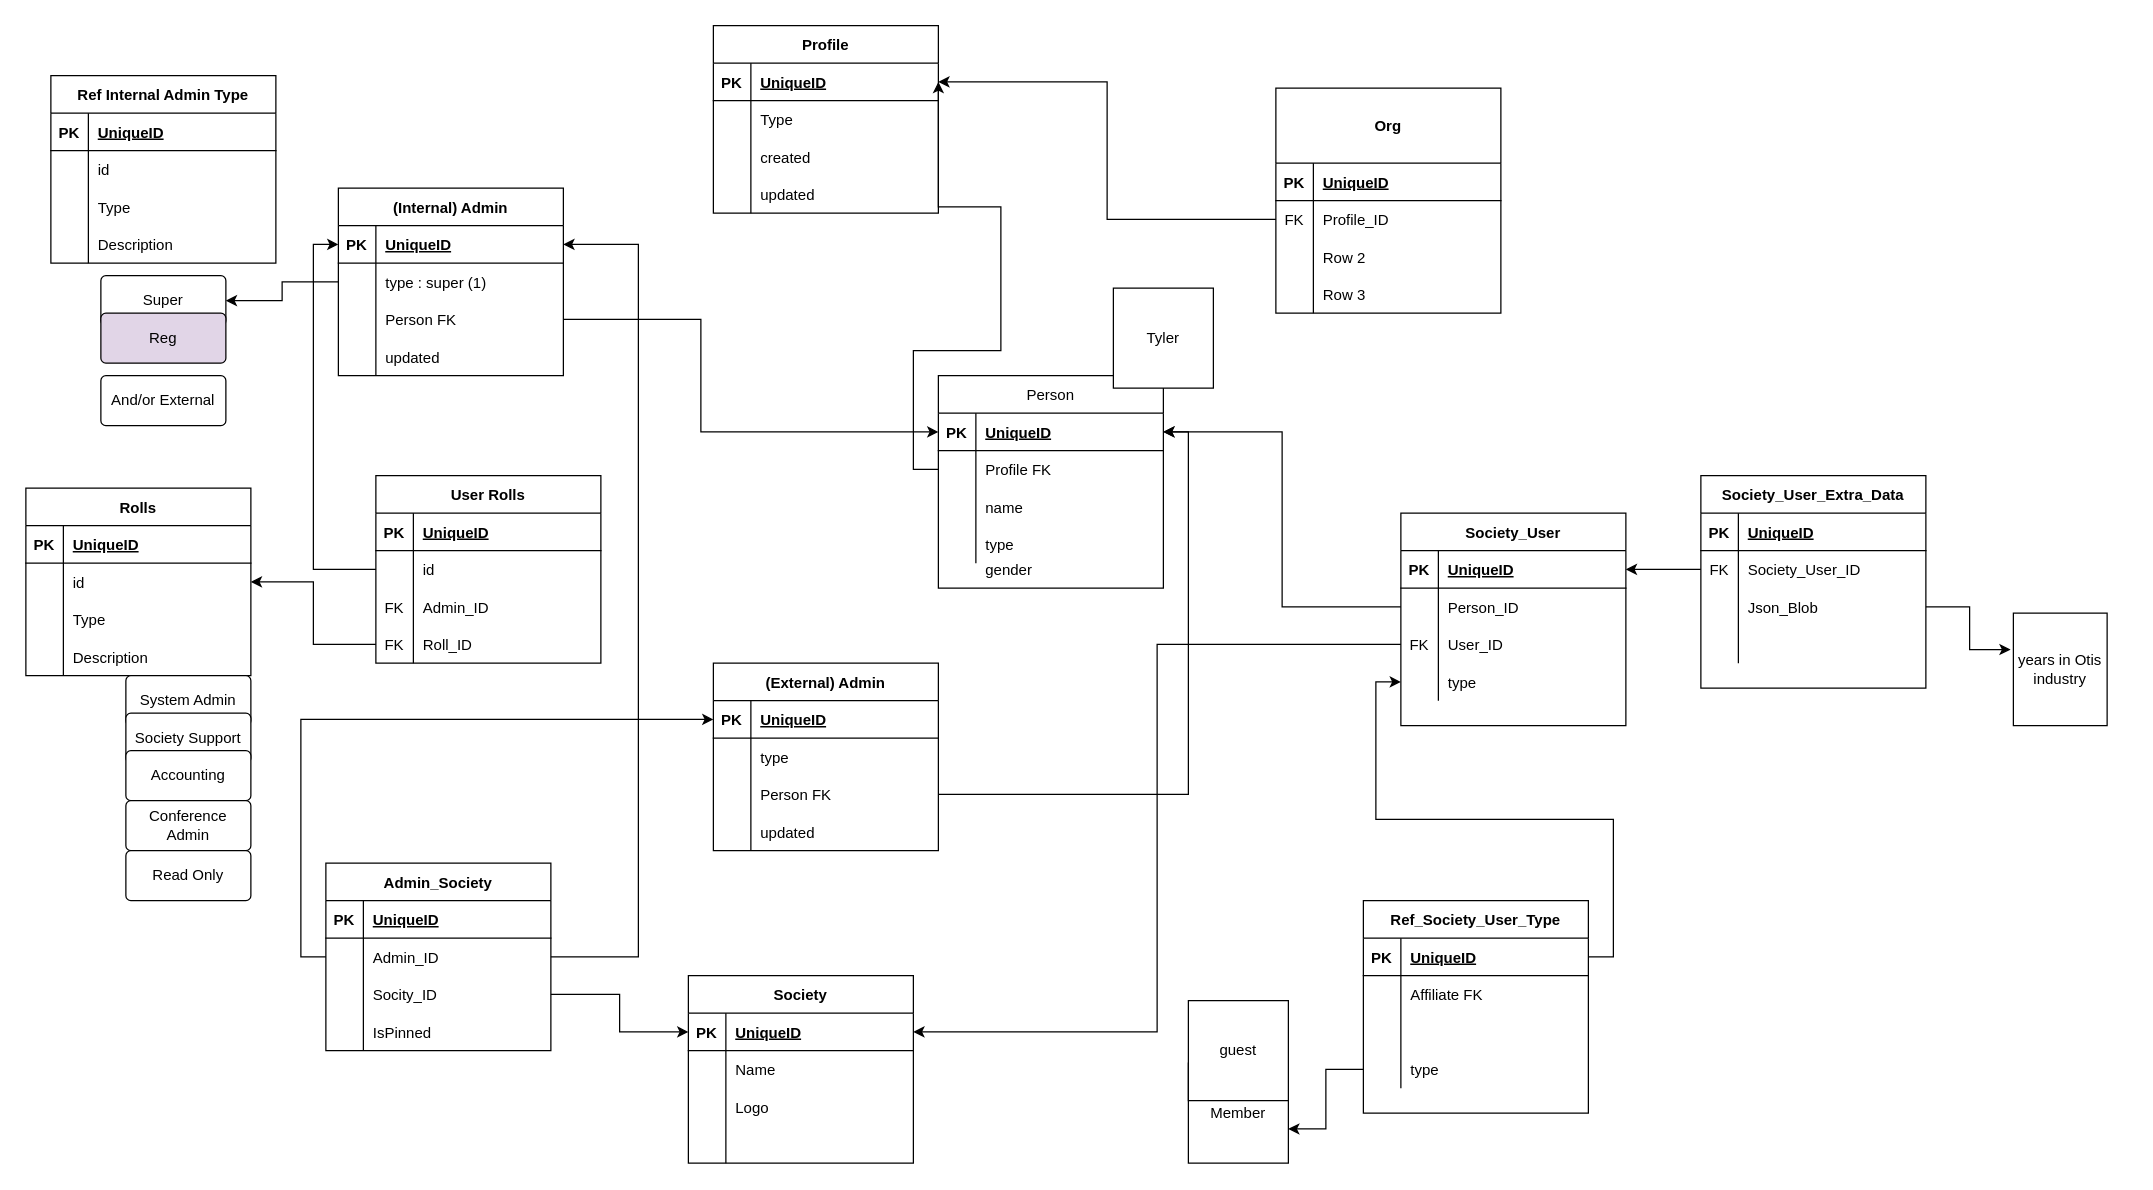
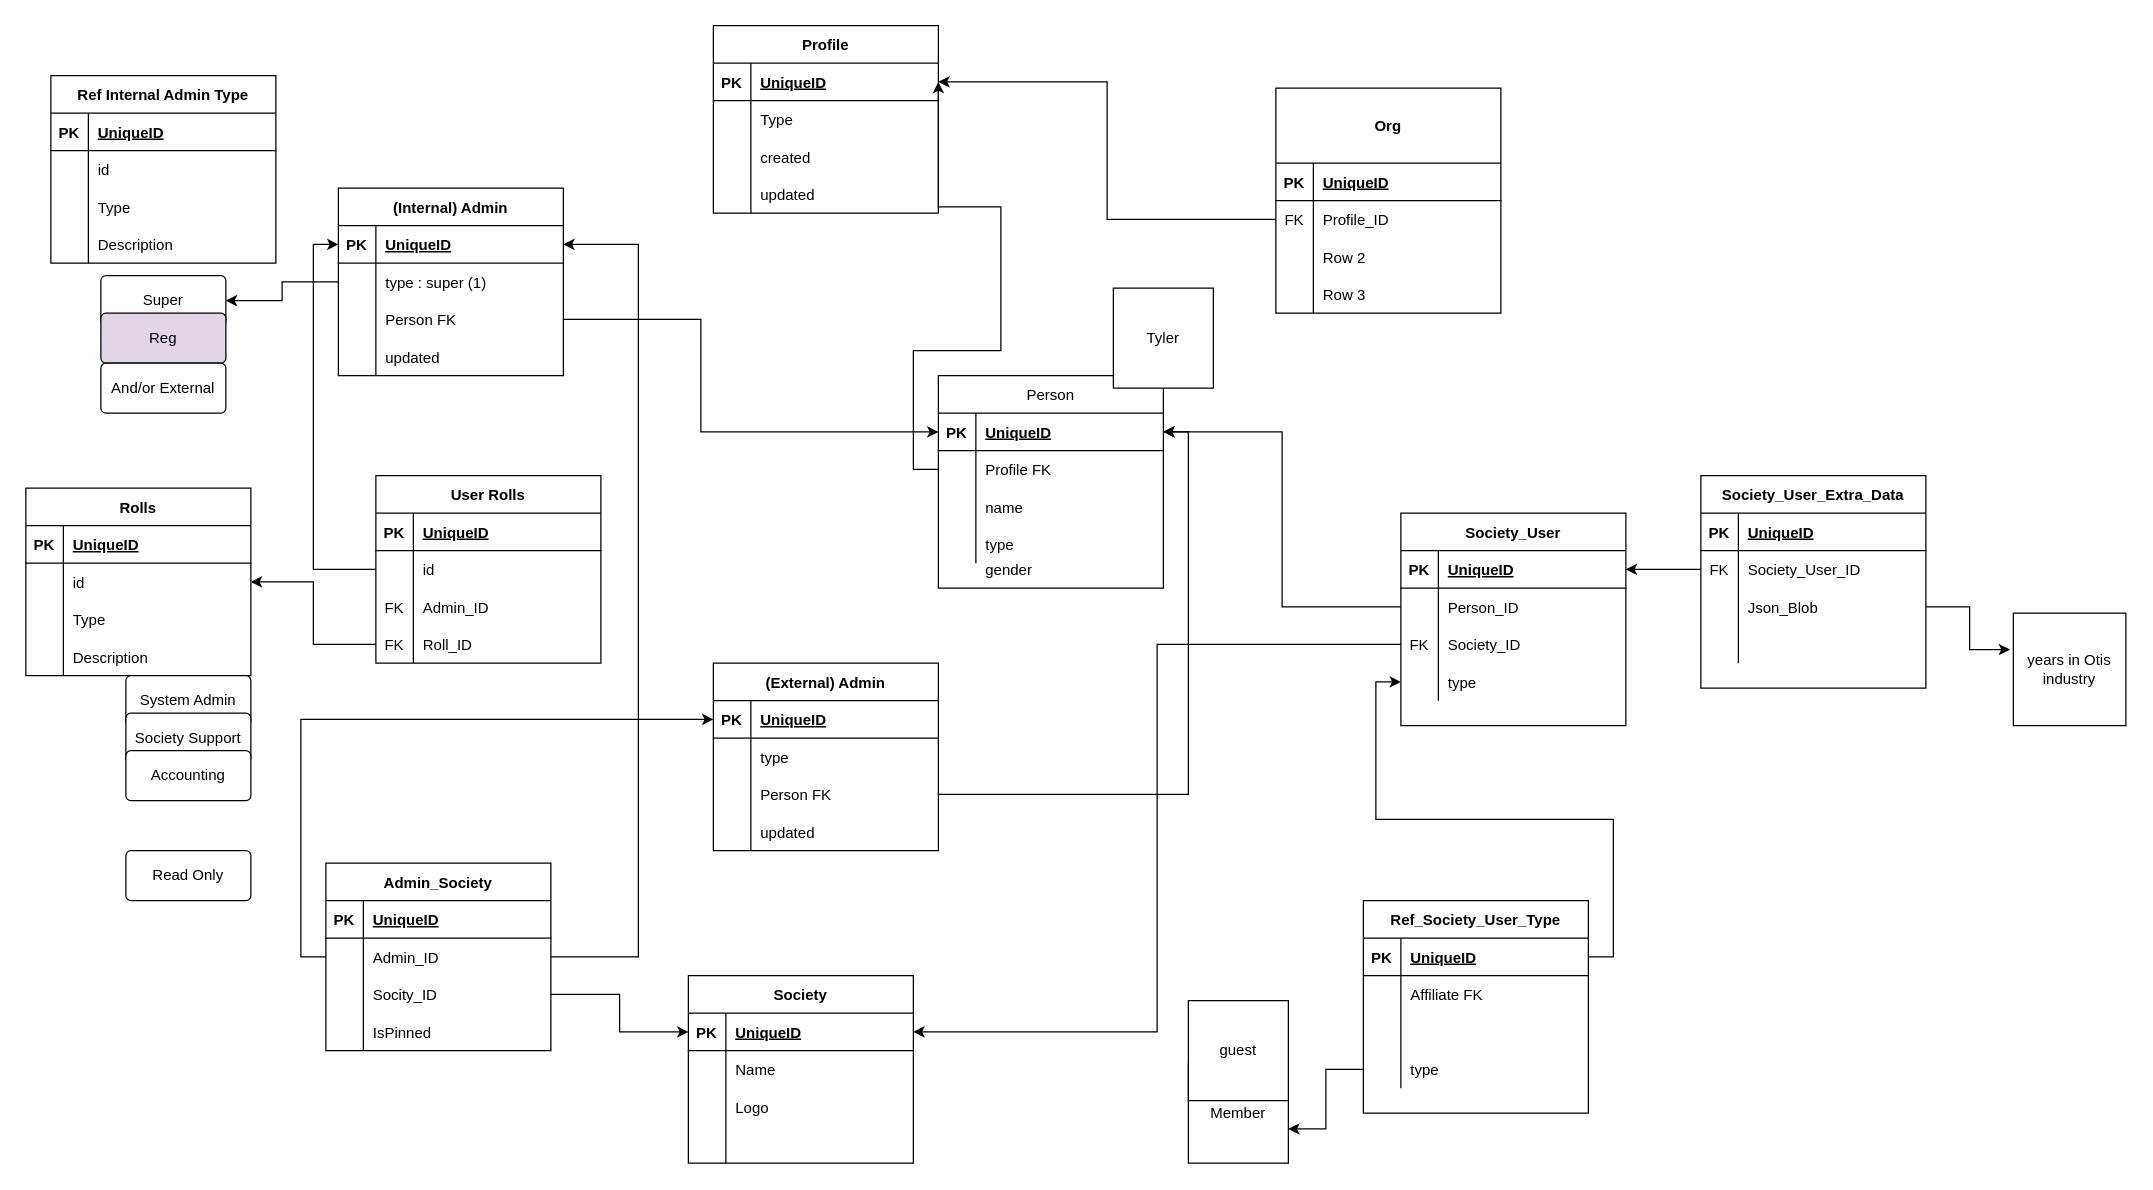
(163, 401) -> (163, 388)
(1477, 645) -> (1488, 645)
(2060, 669) -> (2069, 669)
(188, 826) -> none
